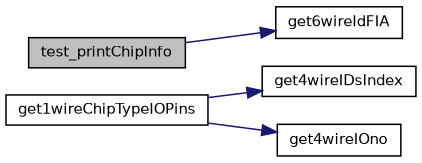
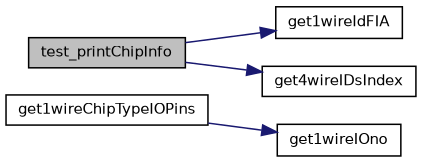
(339, 23) -> (339, 23)
(228, 95) -> (216, 66)
(339, 140) -> (339, 140)
